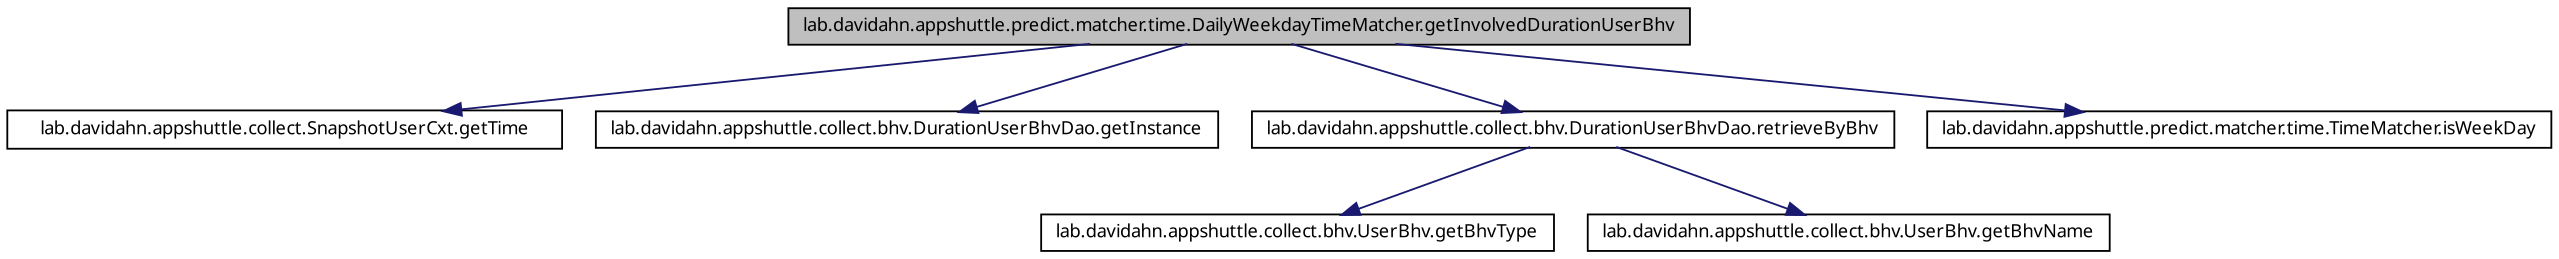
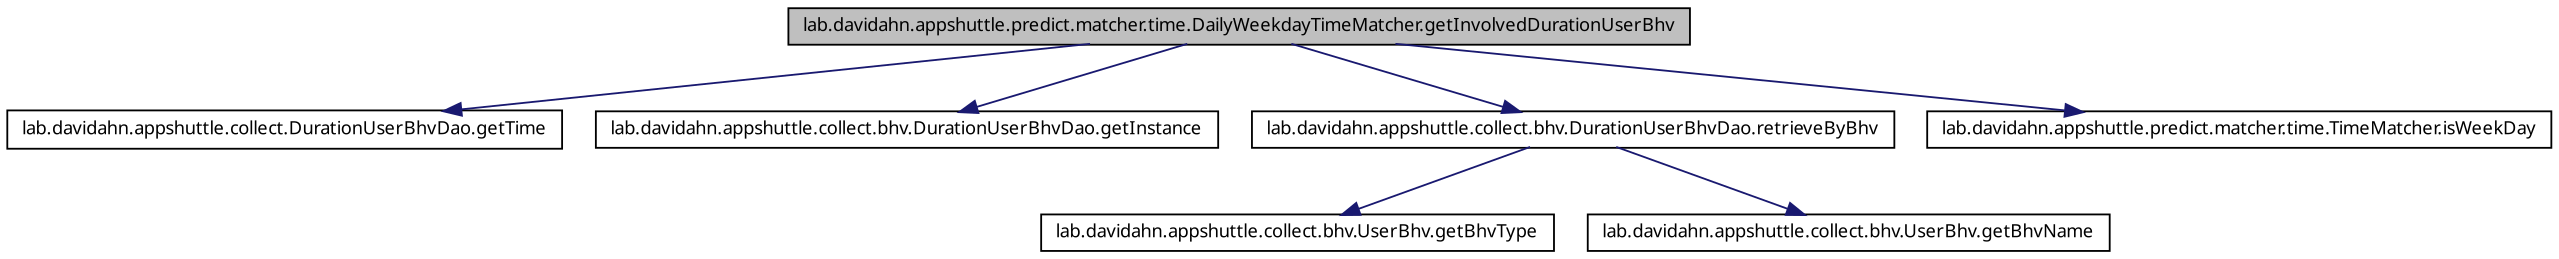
(285, 130) -> (285, 130)
